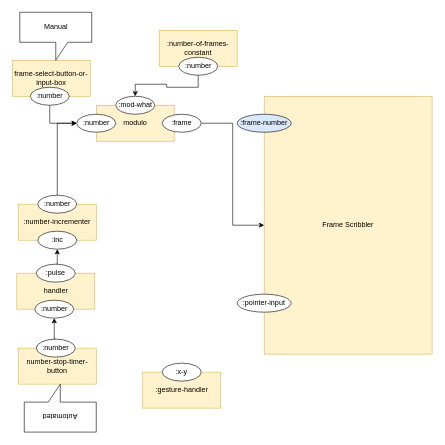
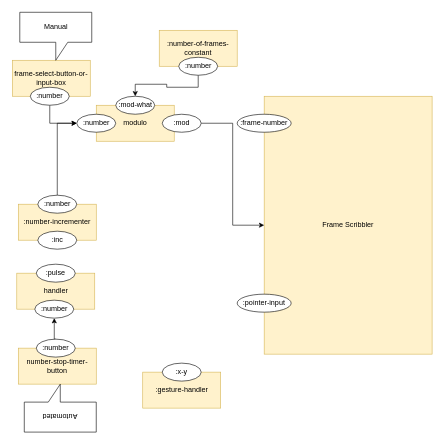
(182, 123) -> (182, 123)
(264, 123) -> (264, 123)
(57, 254) -> none
